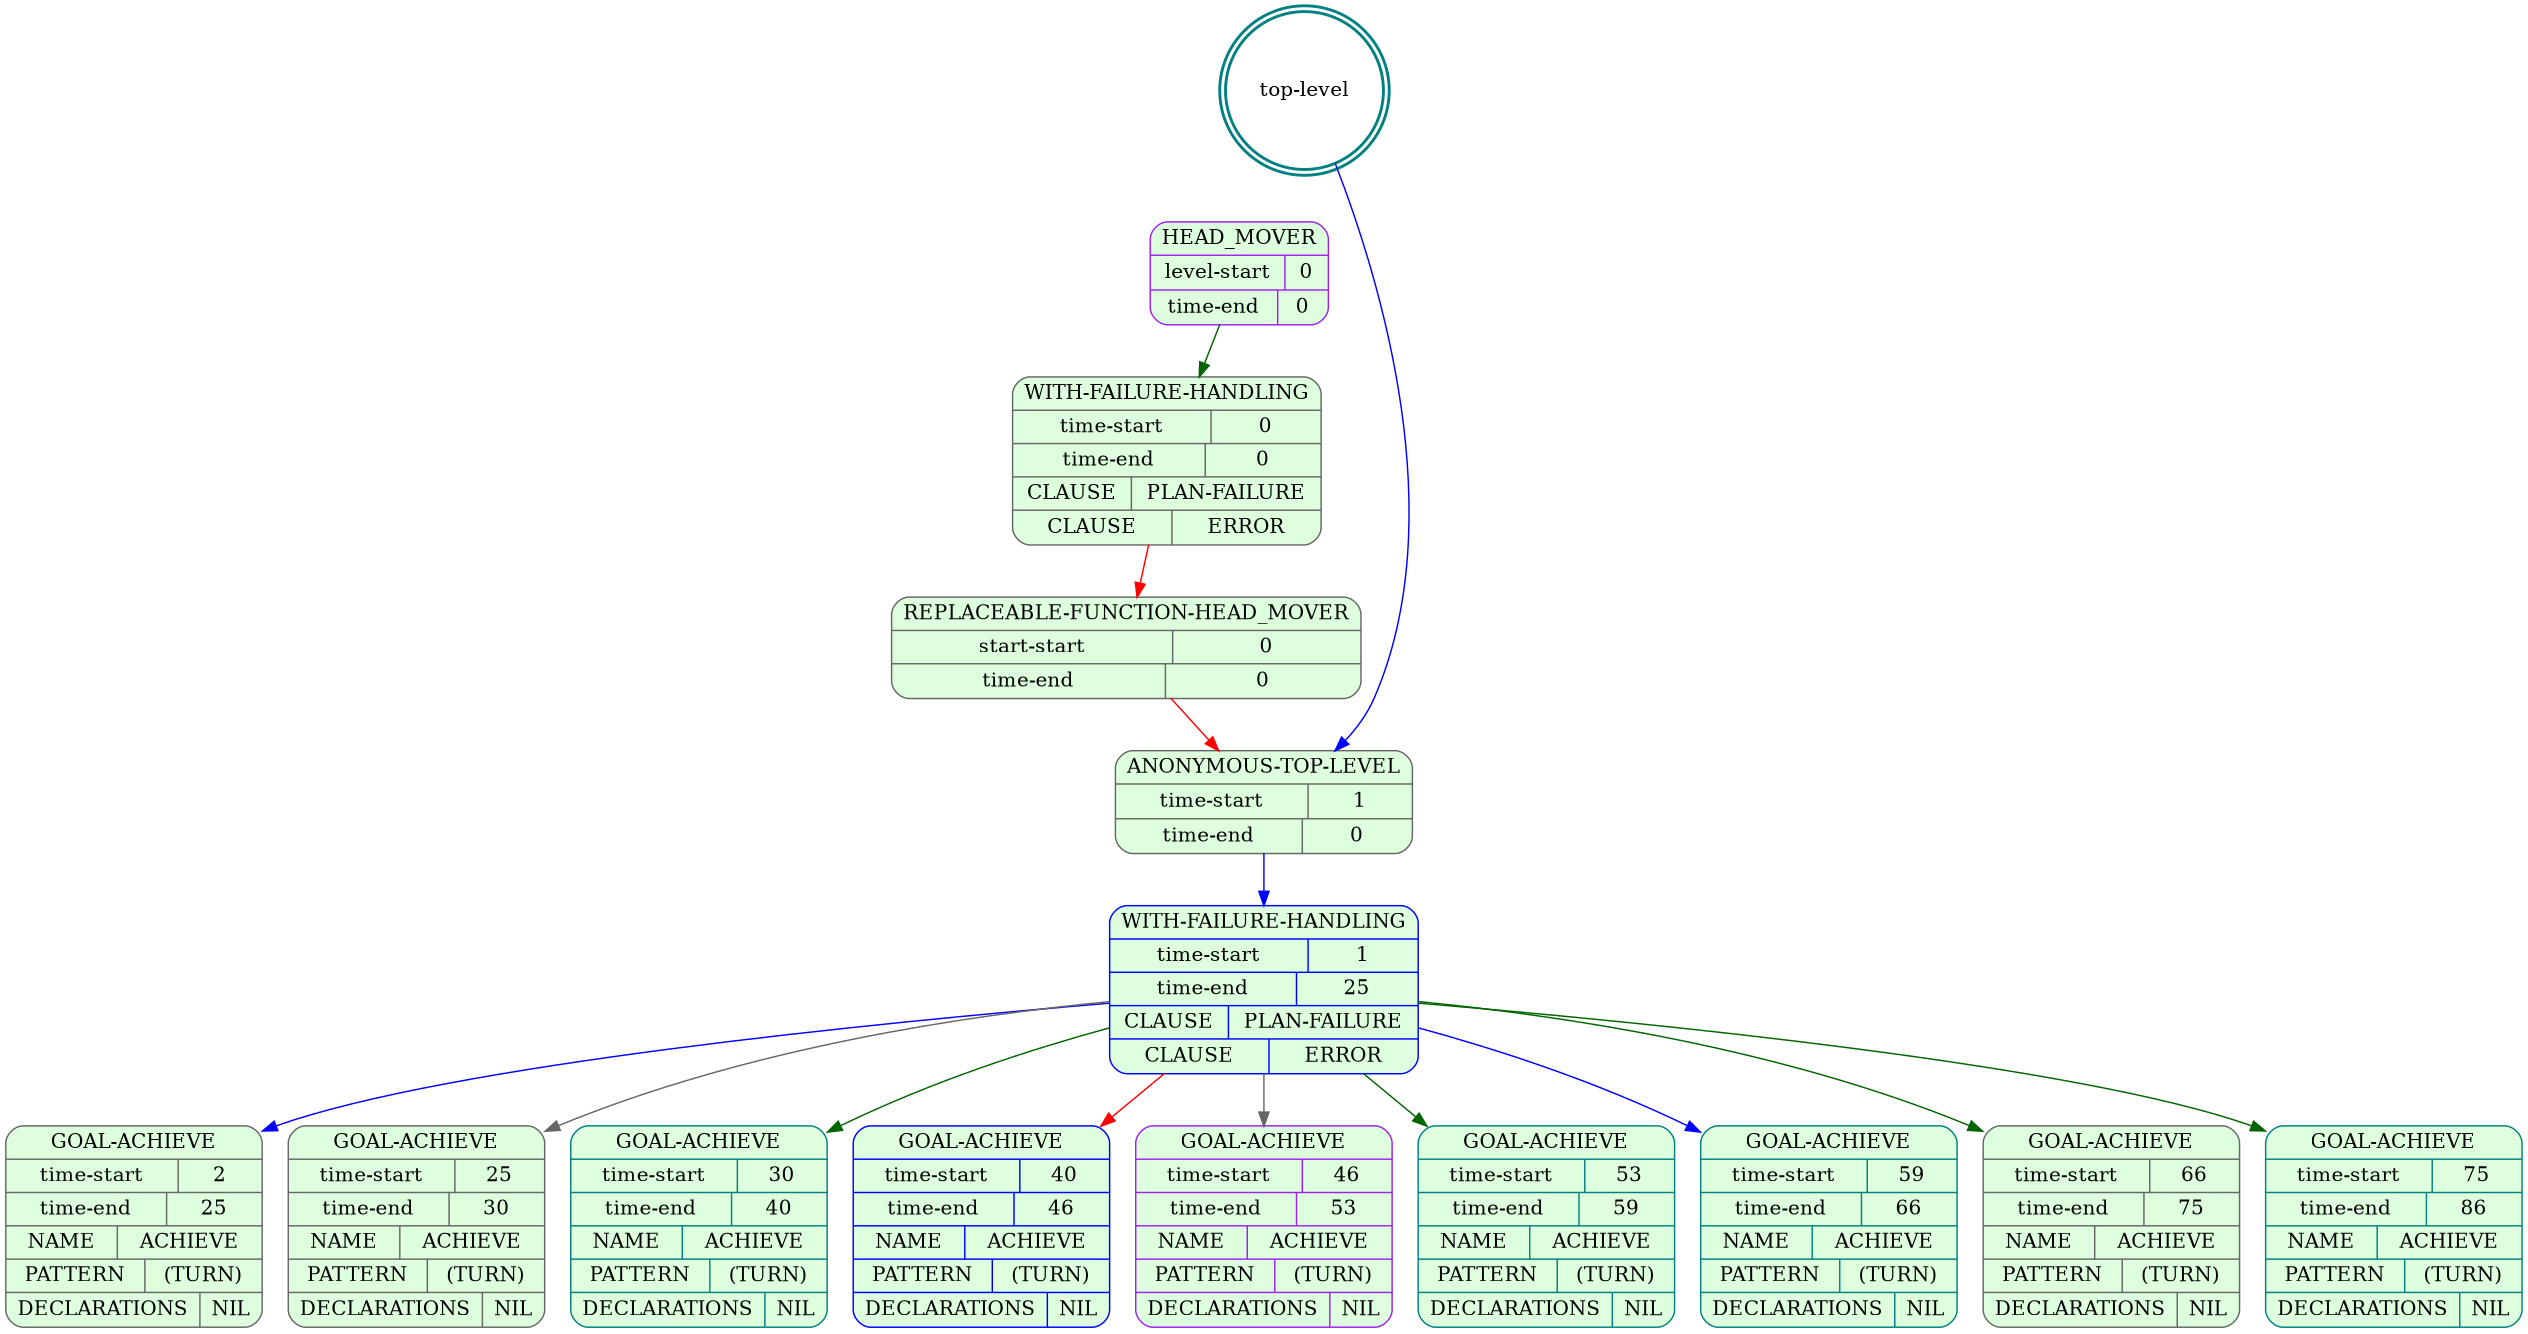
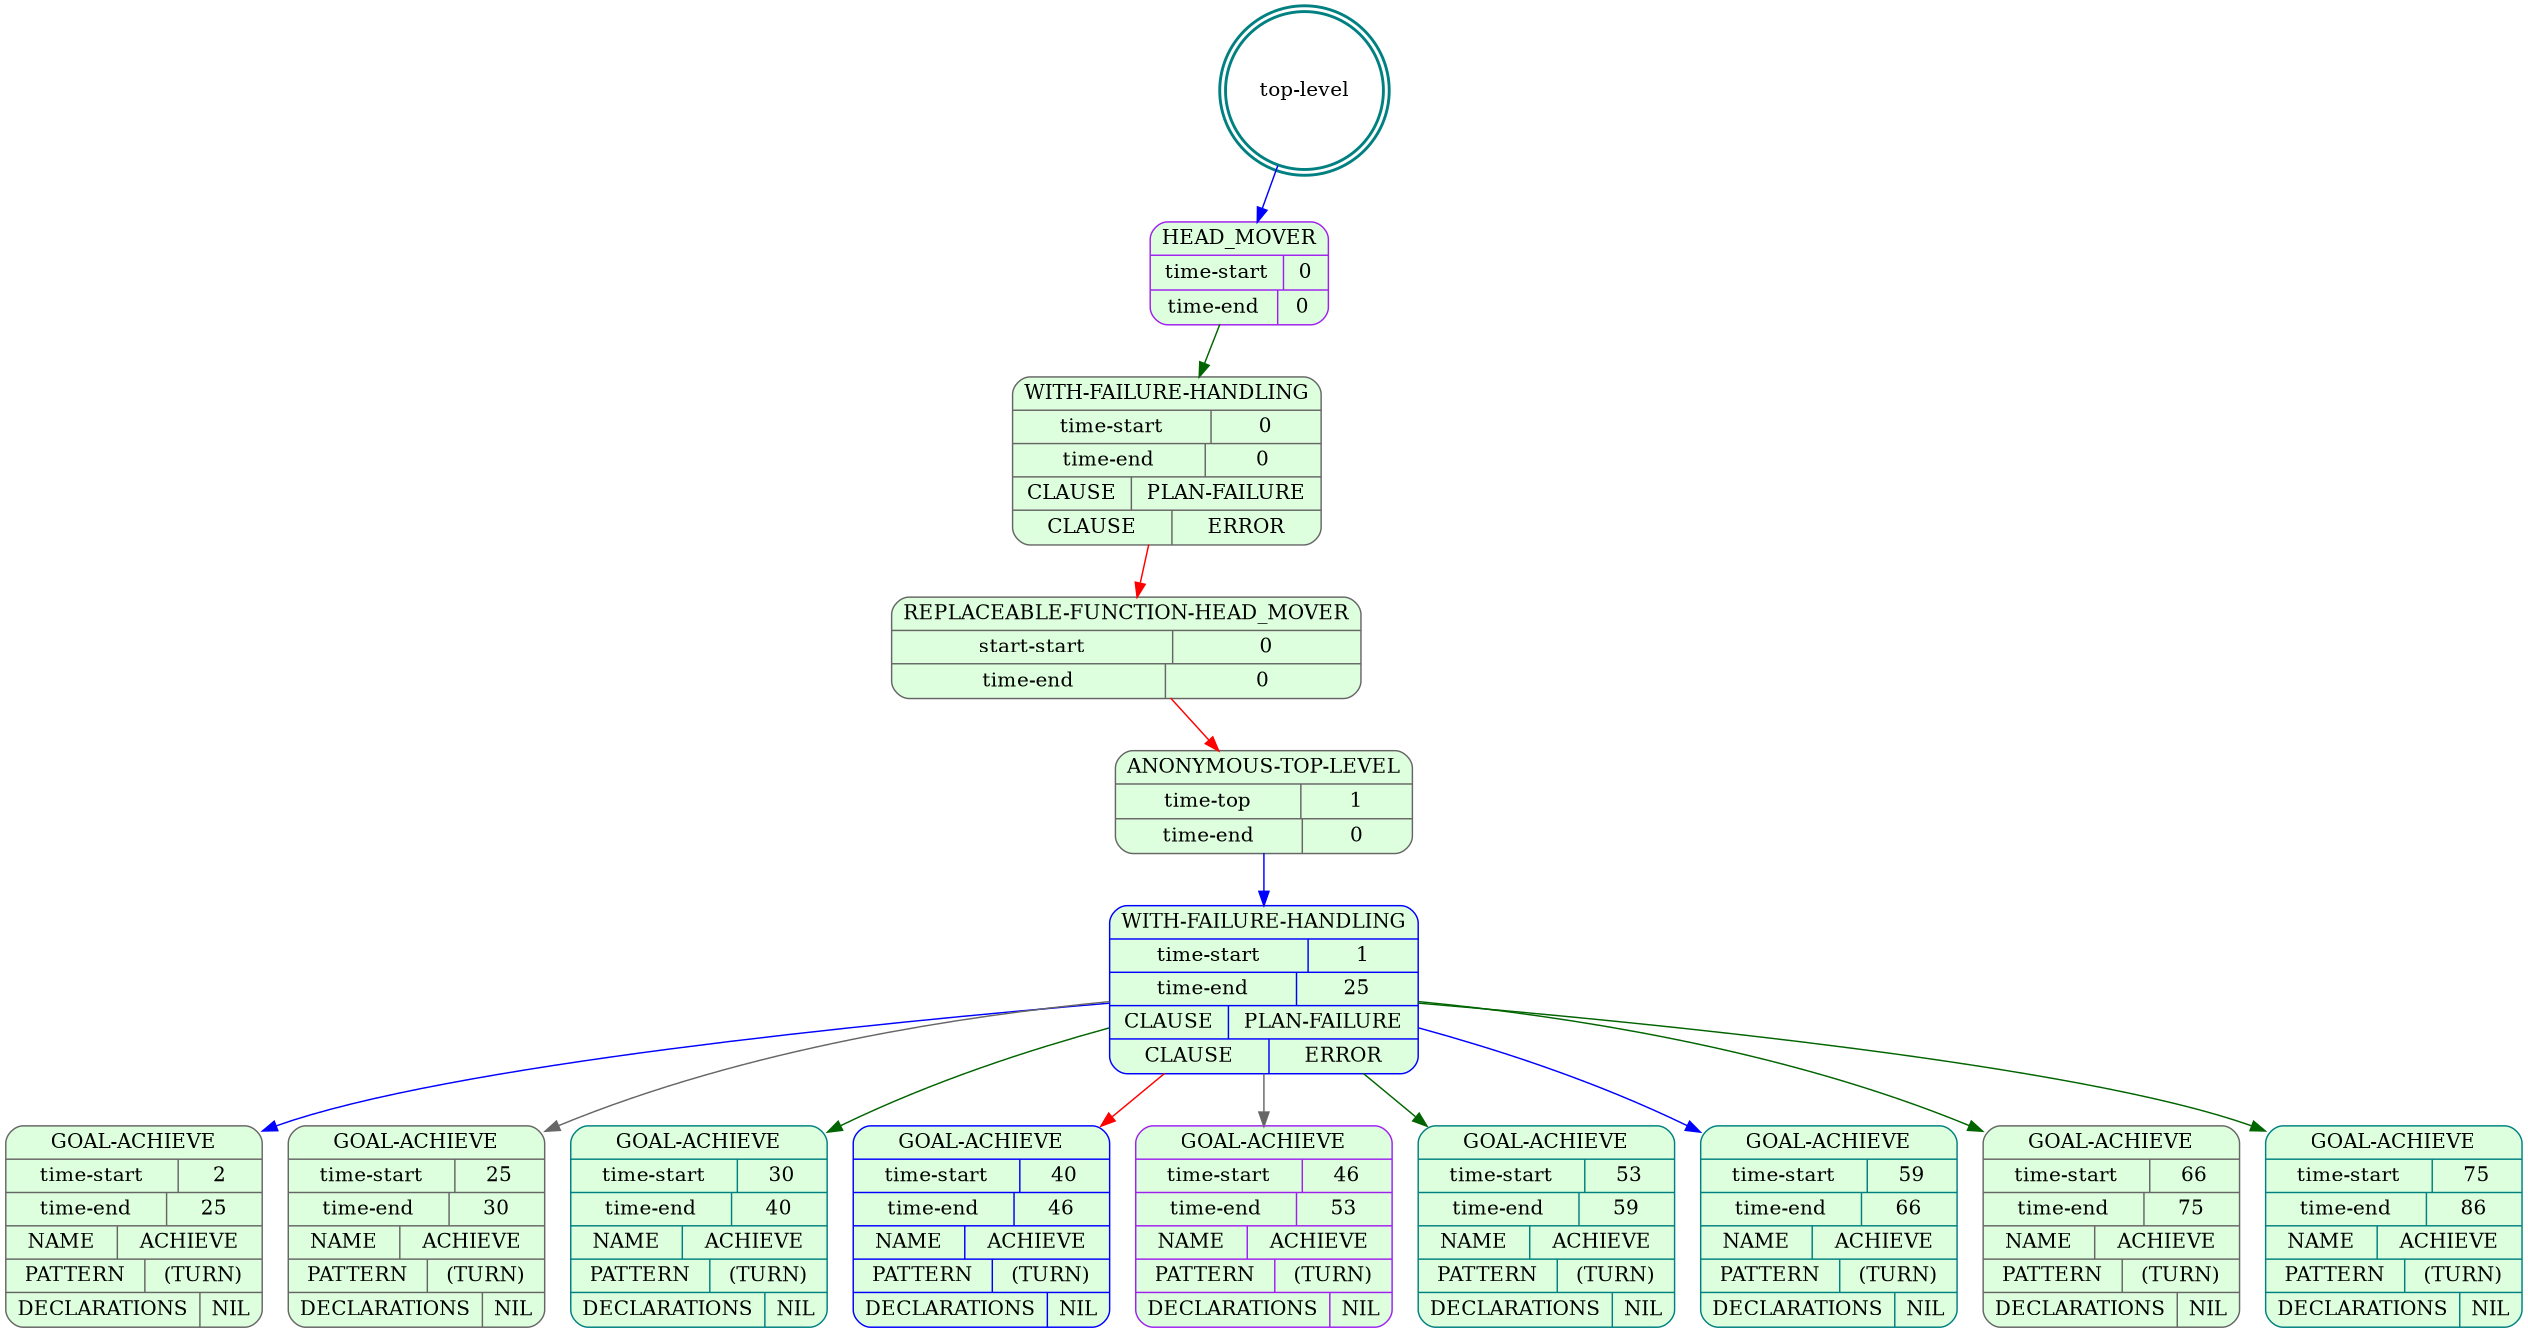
(1218, 272) -> (1217, 272)
(1406, 454) -> (1270, 187)
(1212, 801) -> (1208, 801)
